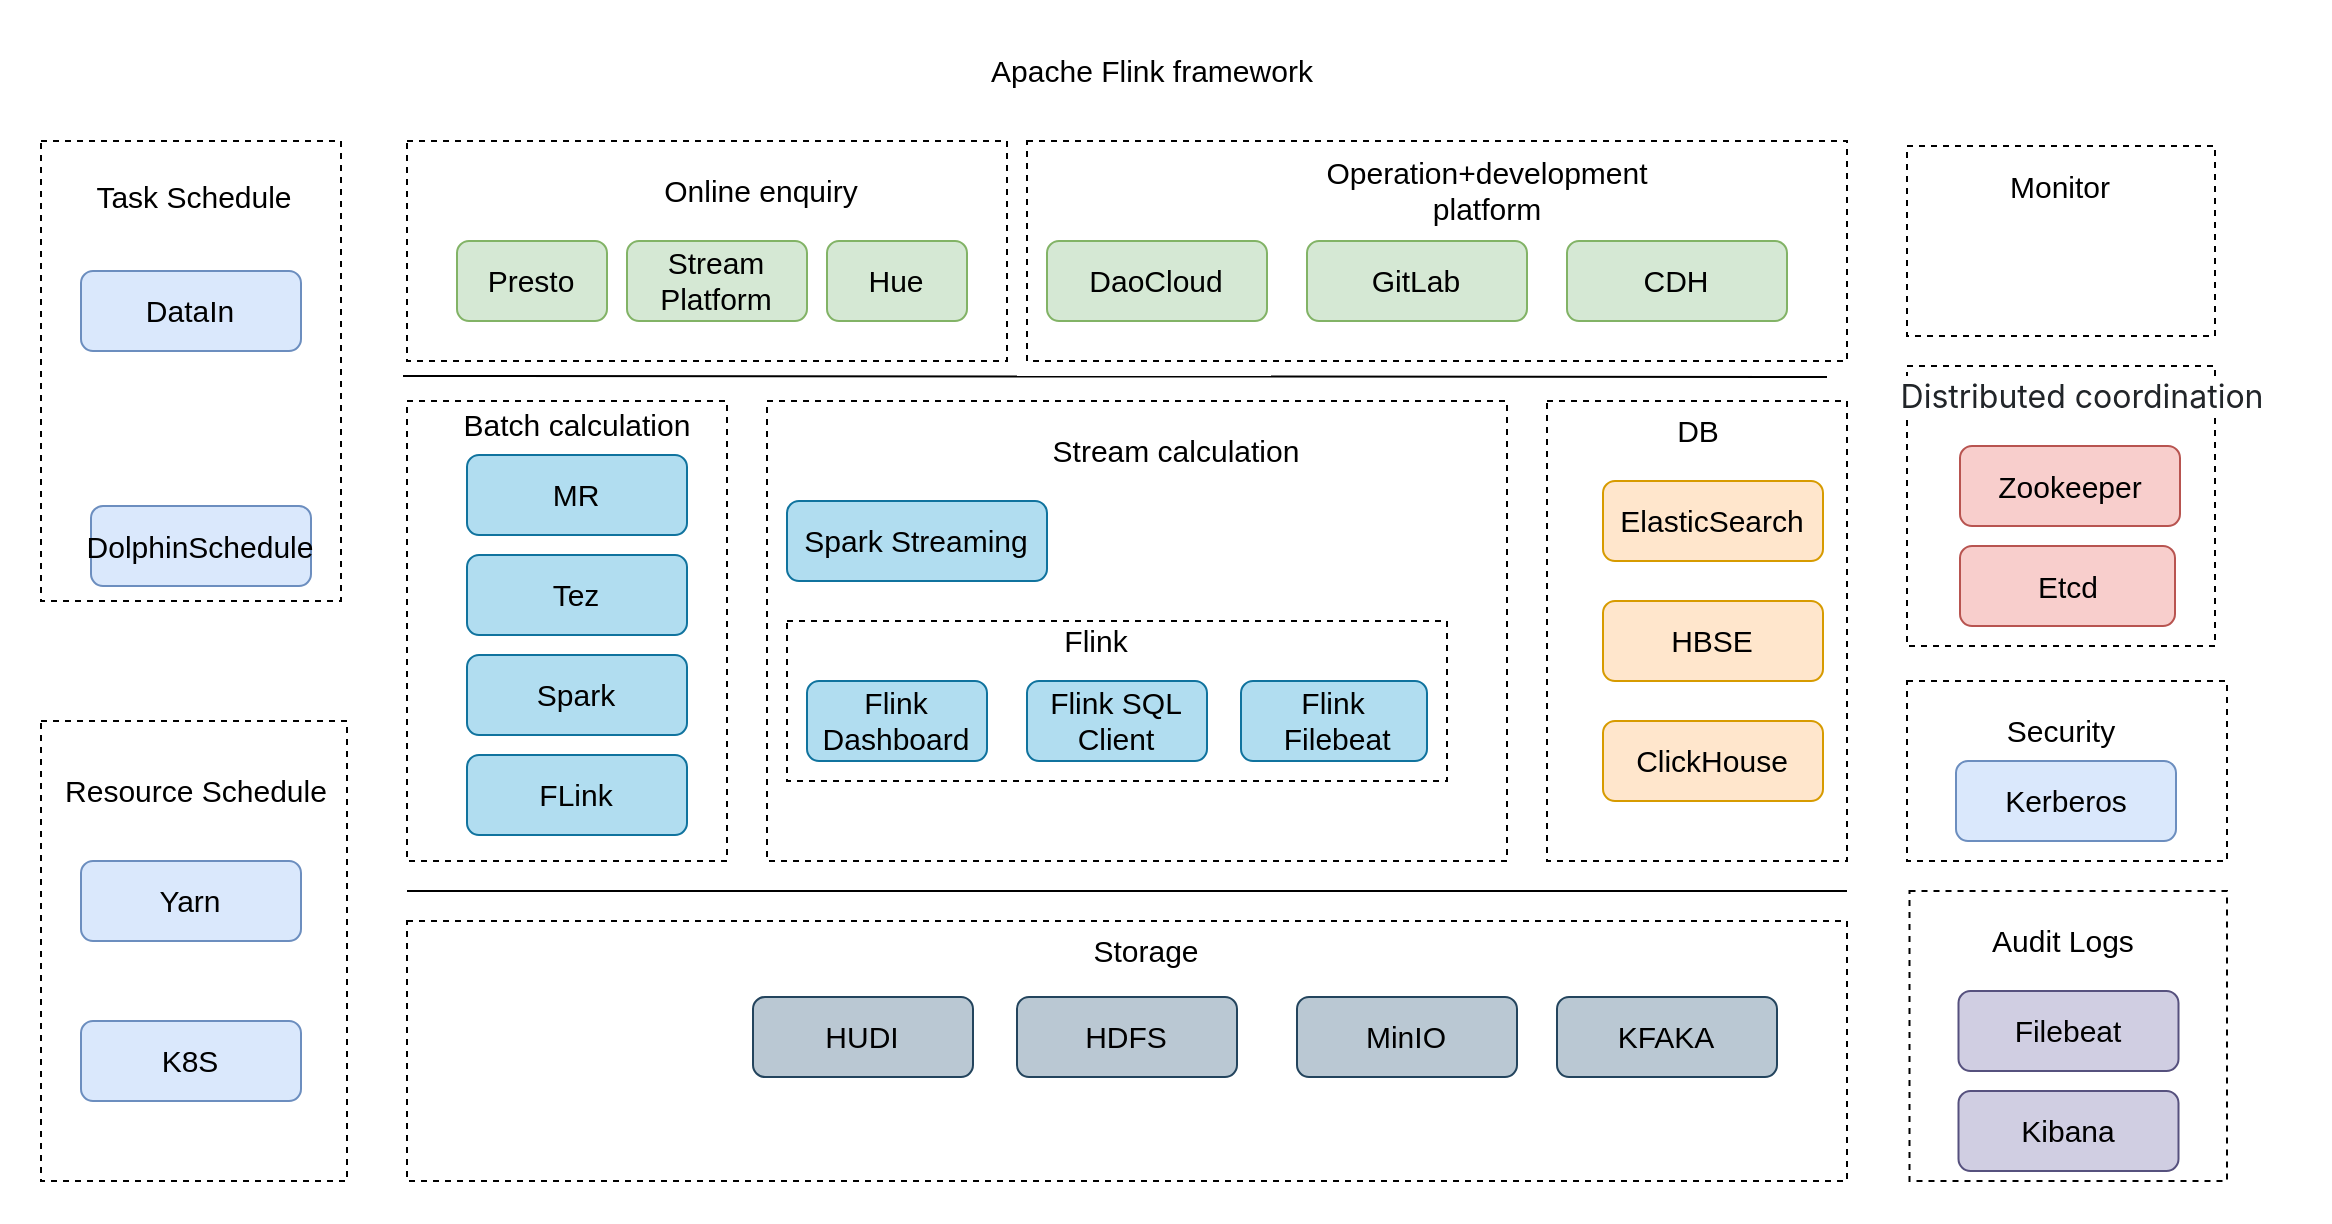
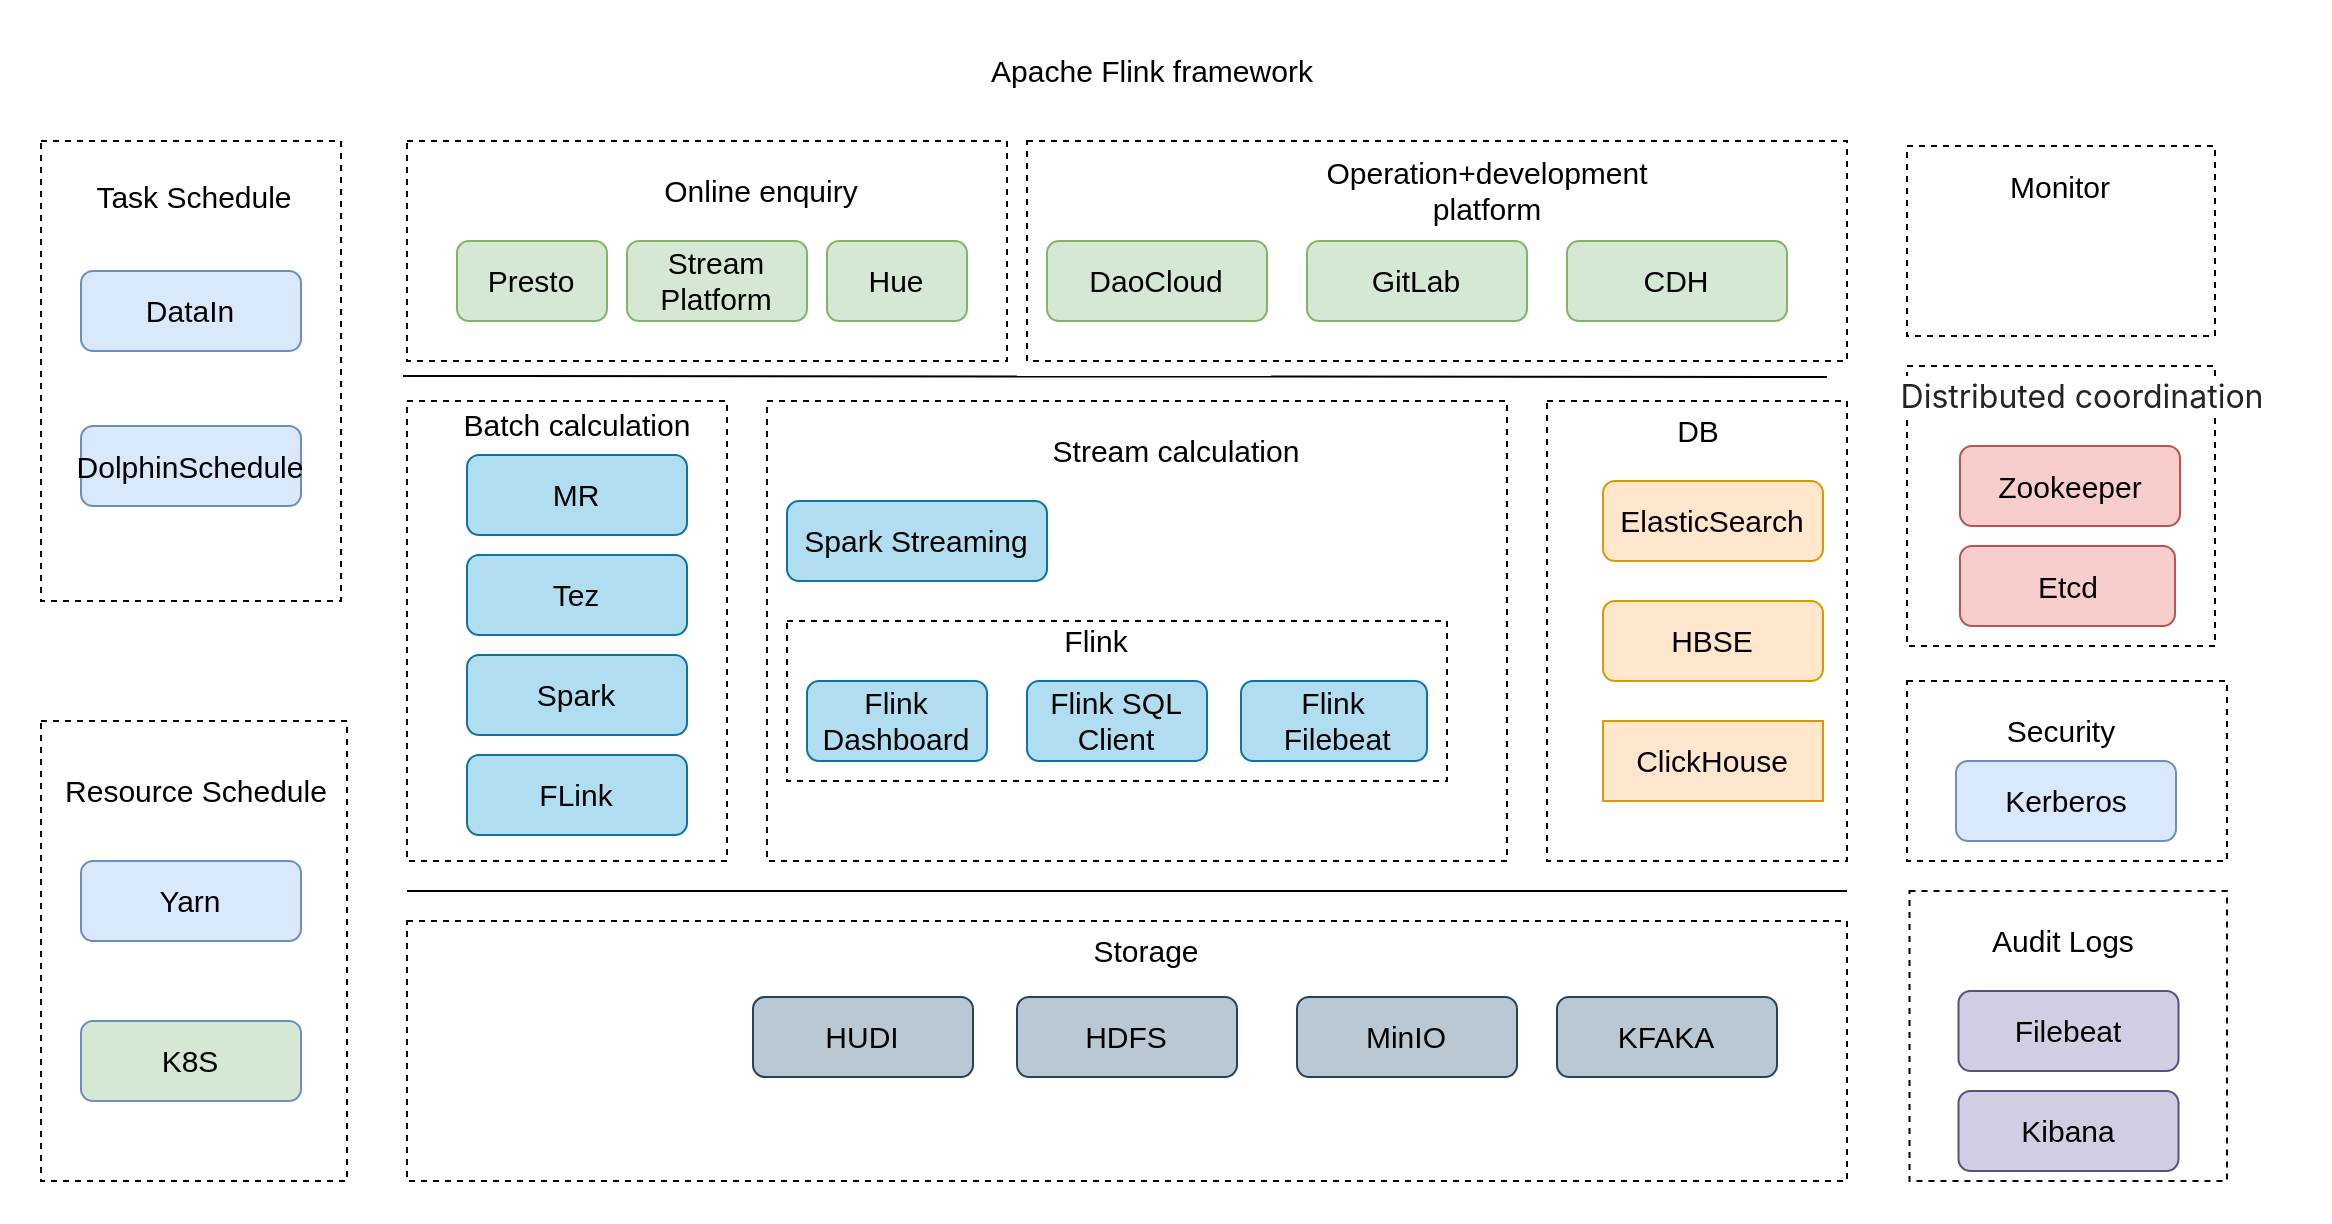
(201, 546) -> (191, 466)
(1713, 761) -> (1713, 761)
(191, 1061) -> (191, 1061)
